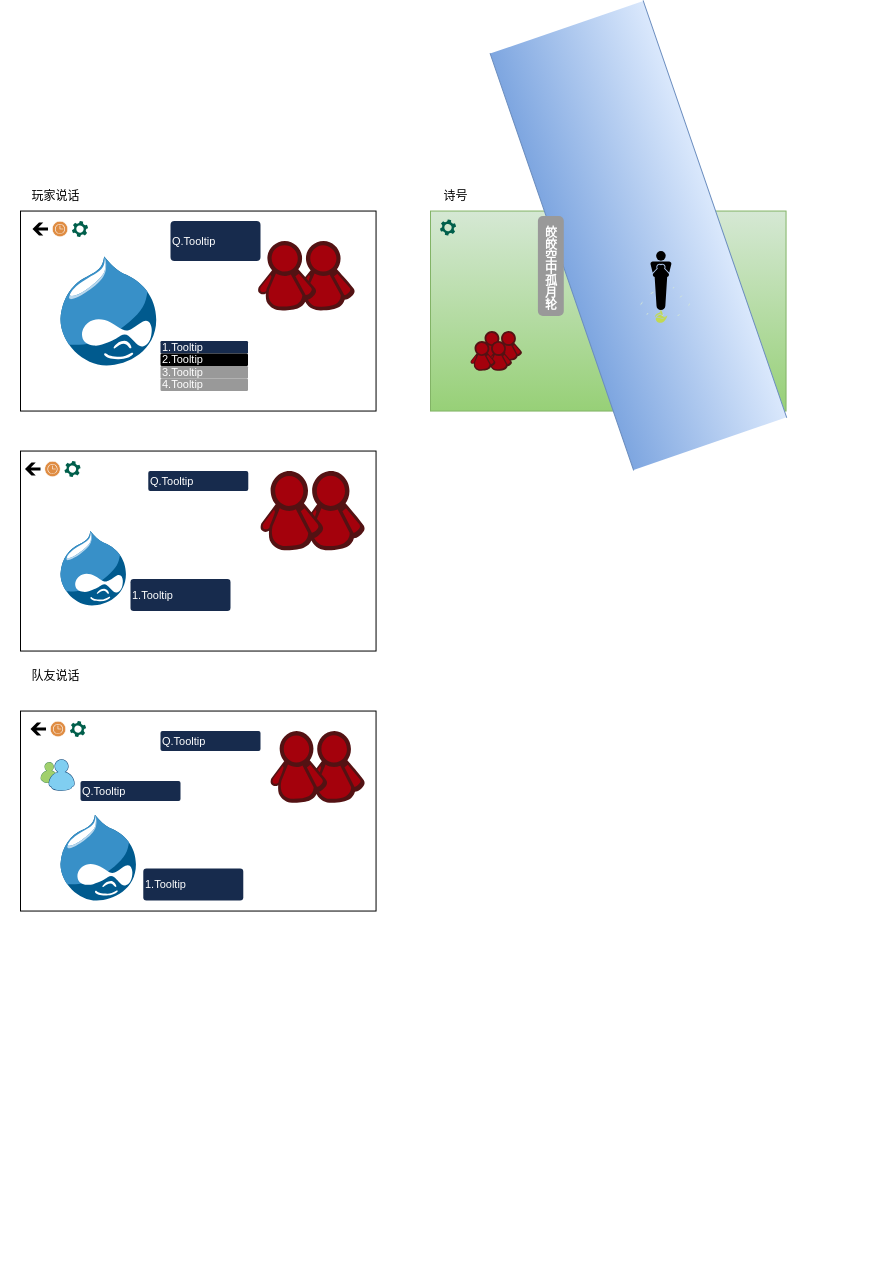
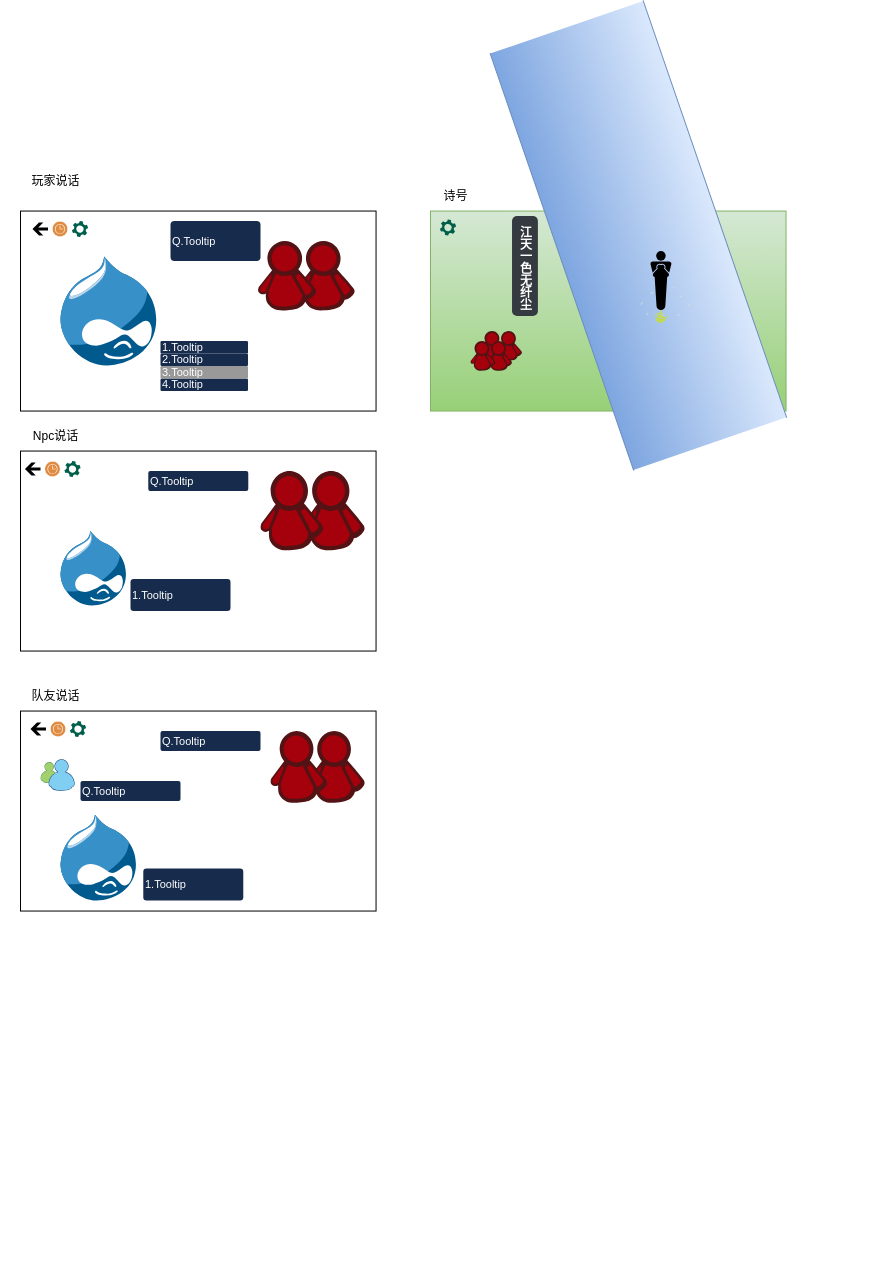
(56, 196) -> (56, 181)
none -> (525, 266)
(551, 266) -> none
(204, 360) -> (204, 360)
(204, 385) -> (204, 385)
none -> (56, 436)
(56, 676) -> (56, 696)
